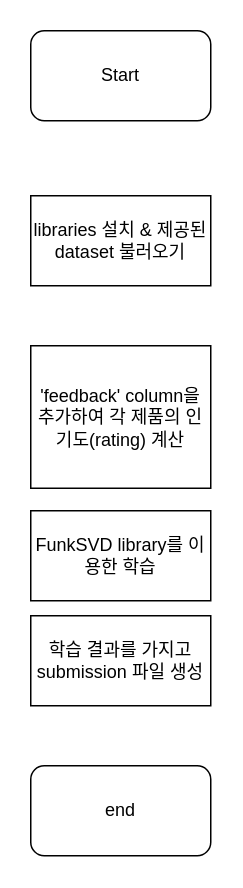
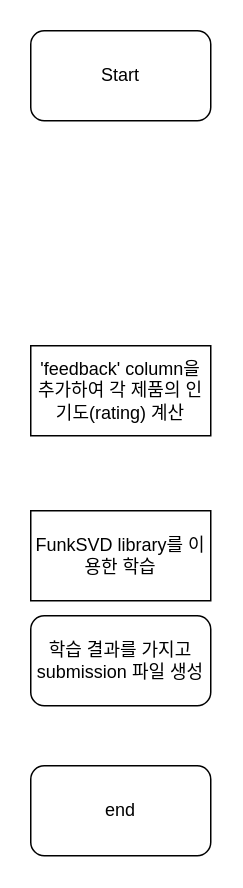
(121, 241) -> none
(121, 417) -> (121, 391)
(121, 661) -> (121, 661)
